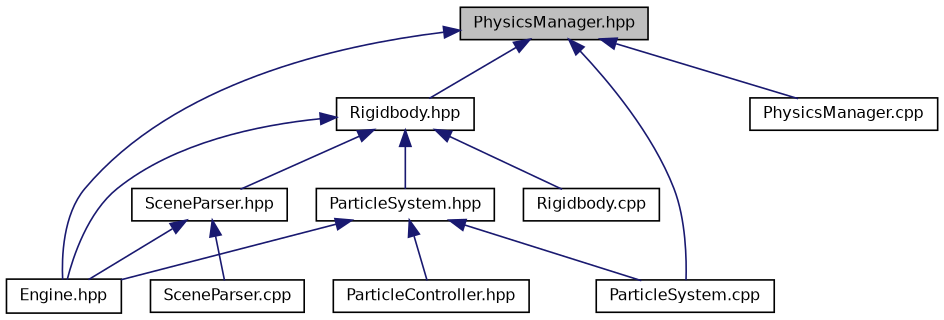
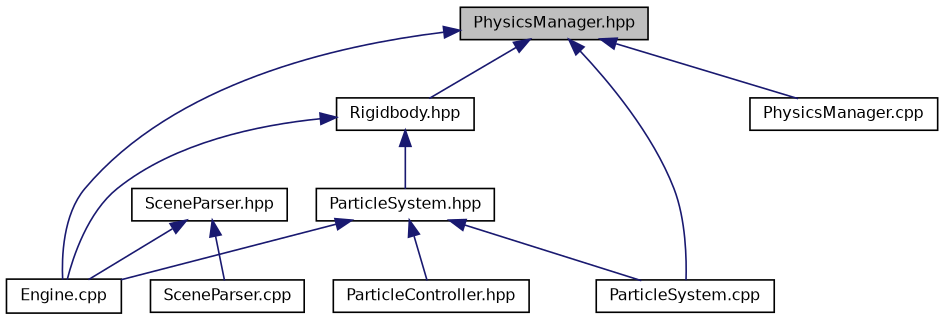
(300, 163) -> none
(591, 205) -> none
(64, 296) -> (64, 296)
